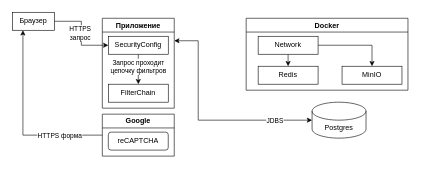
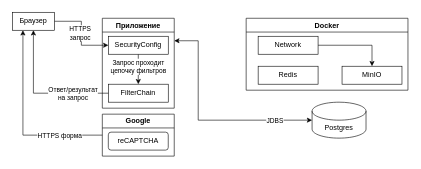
(288, 60) -> none
none -> (33, 65)
